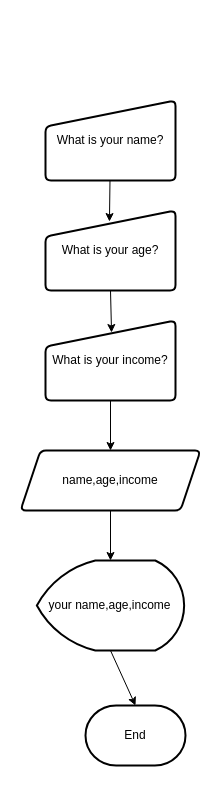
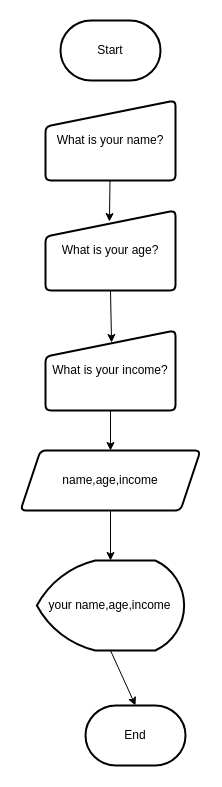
none -> (111, 51)
(111, 361) -> (111, 371)
